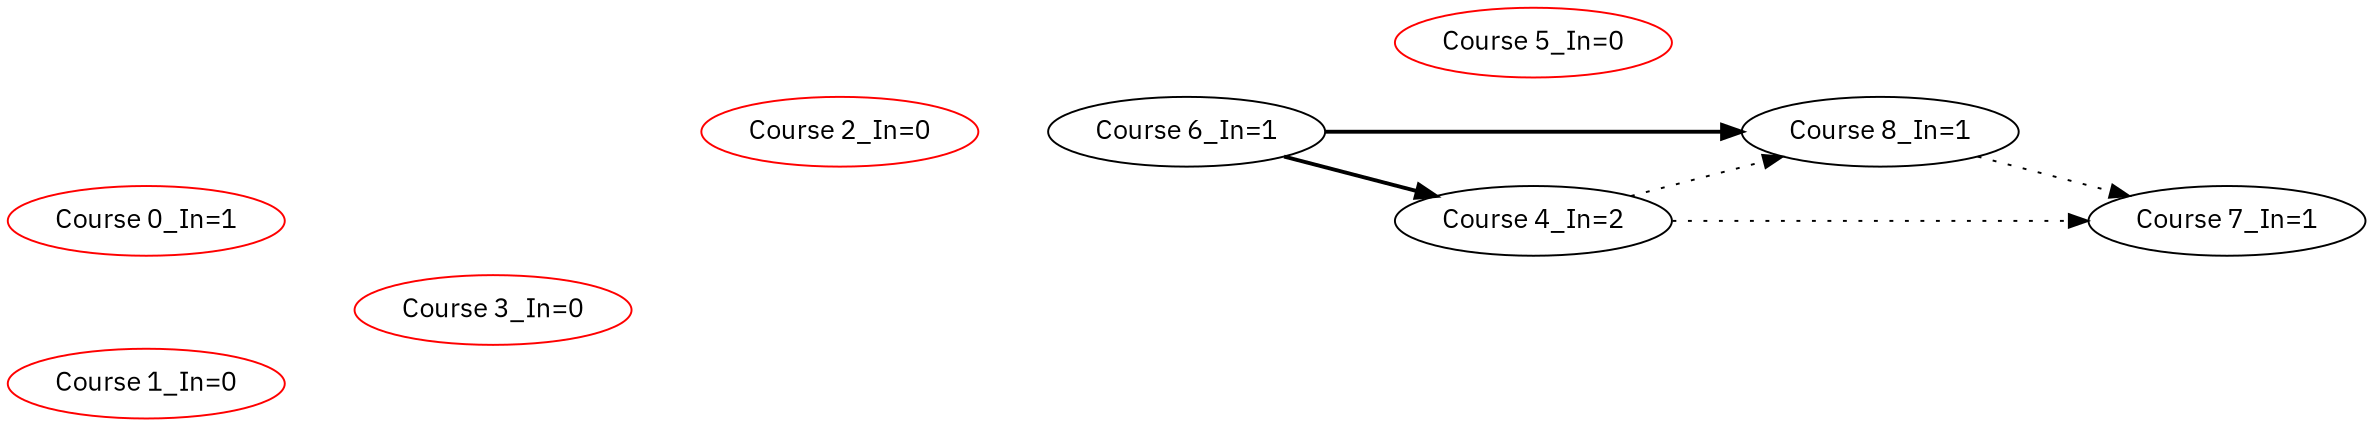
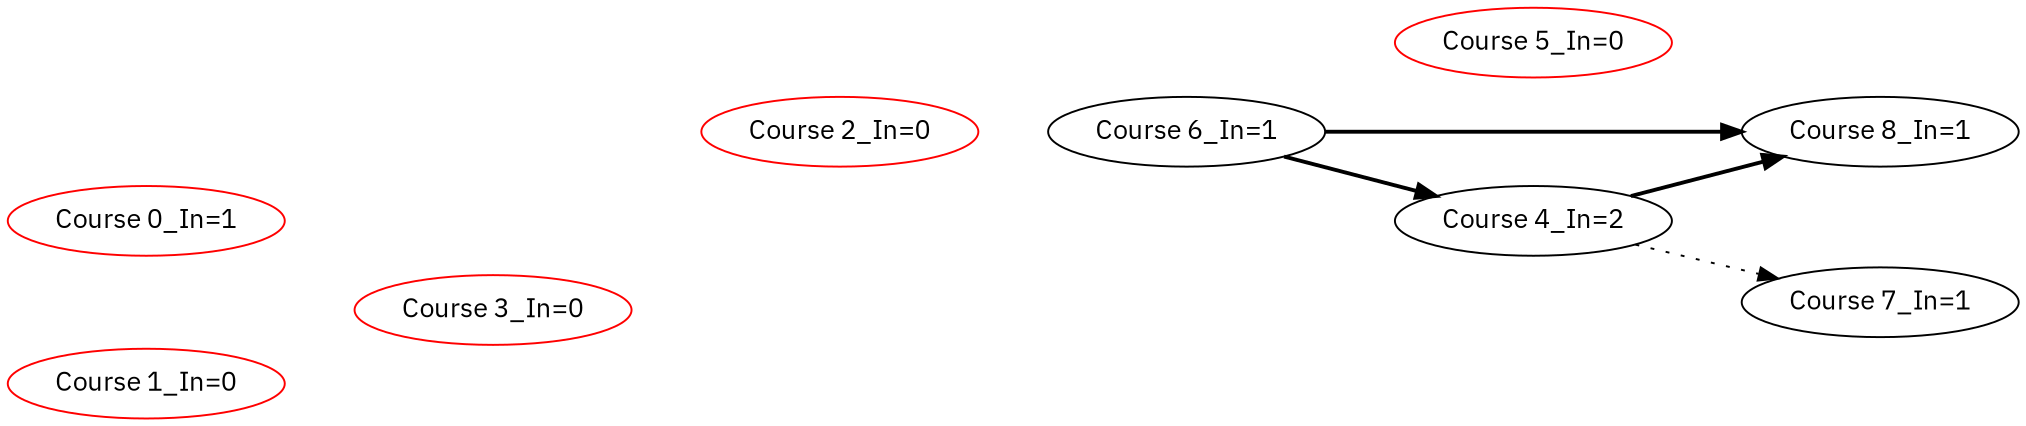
(2044, 174) -> none
(1697, 179) -> (1697, 179)
